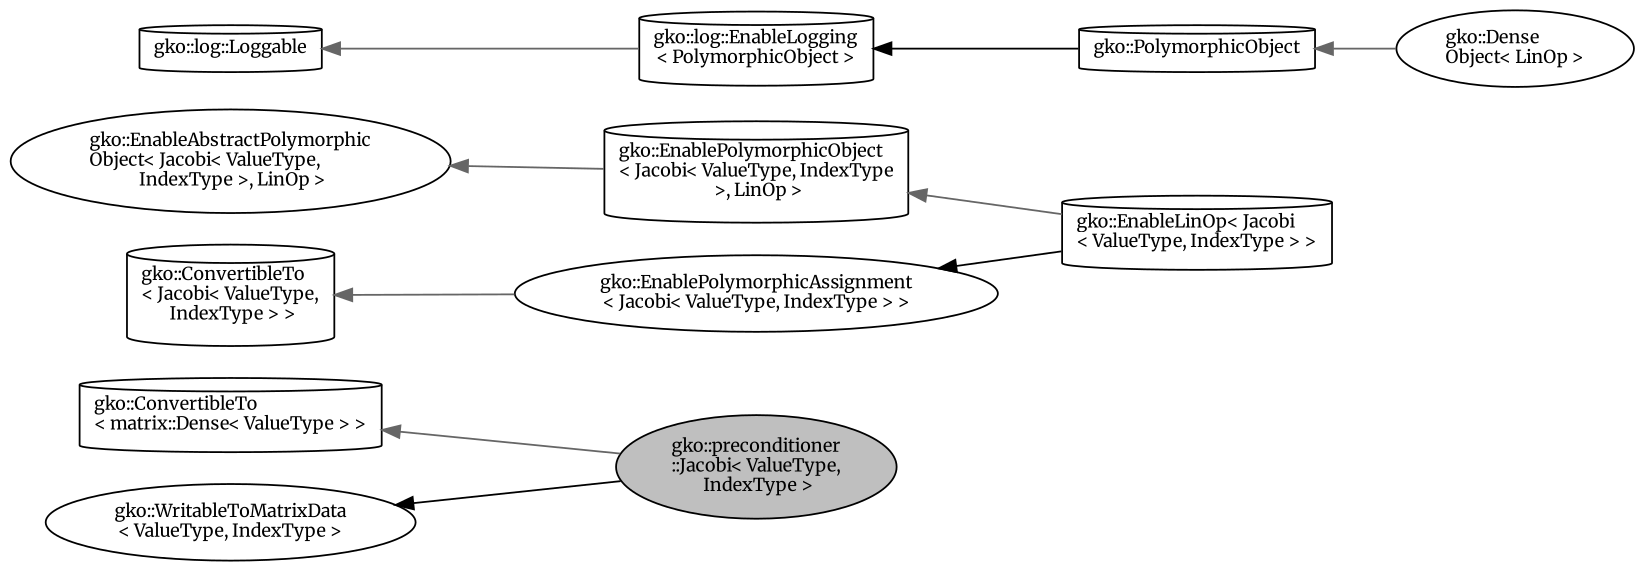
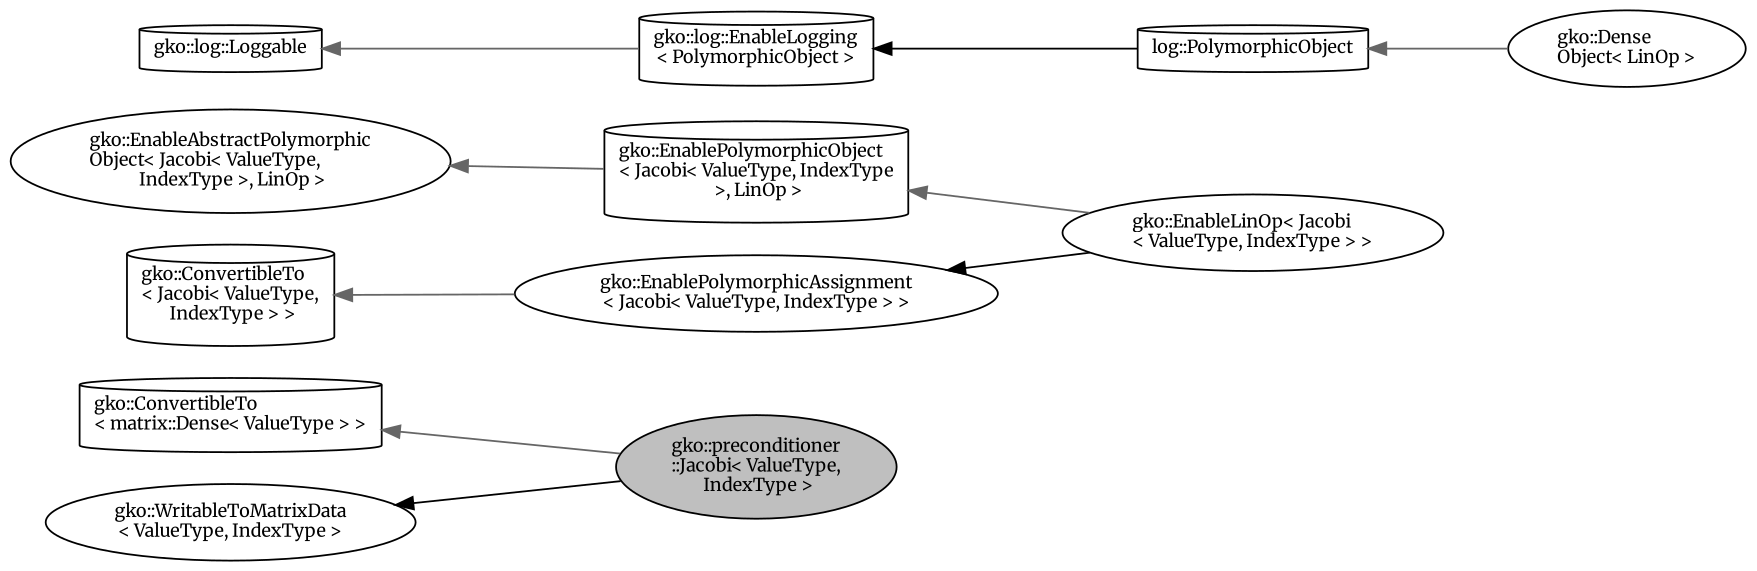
(1197, 49) -> (1253, 49)
(1197, 233) -> (1253, 233)
